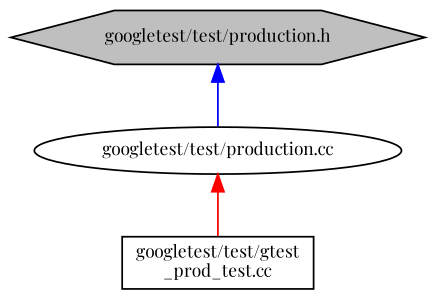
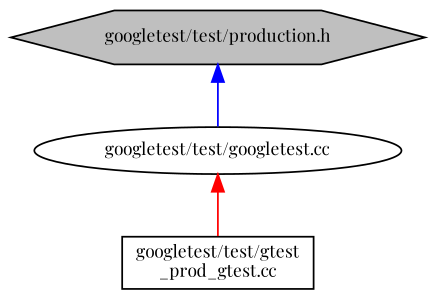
(218, 151) -> (218, 151)
(218, 263) -> (218, 263)
